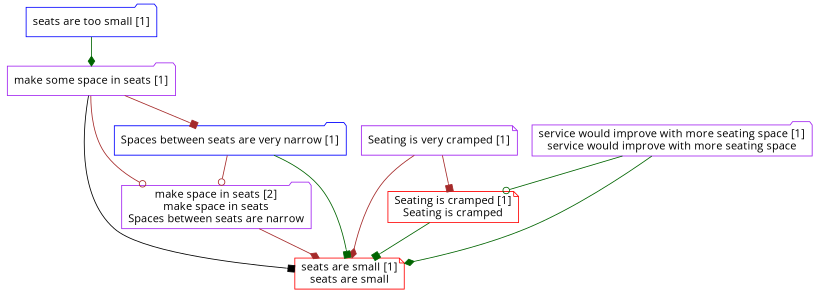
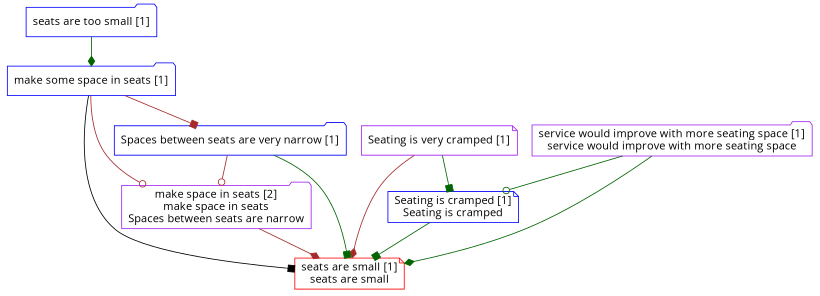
(91, 81) -> (91, 81)
(445, 169) -> (445, 169)
(453, 207) -> (453, 207)
